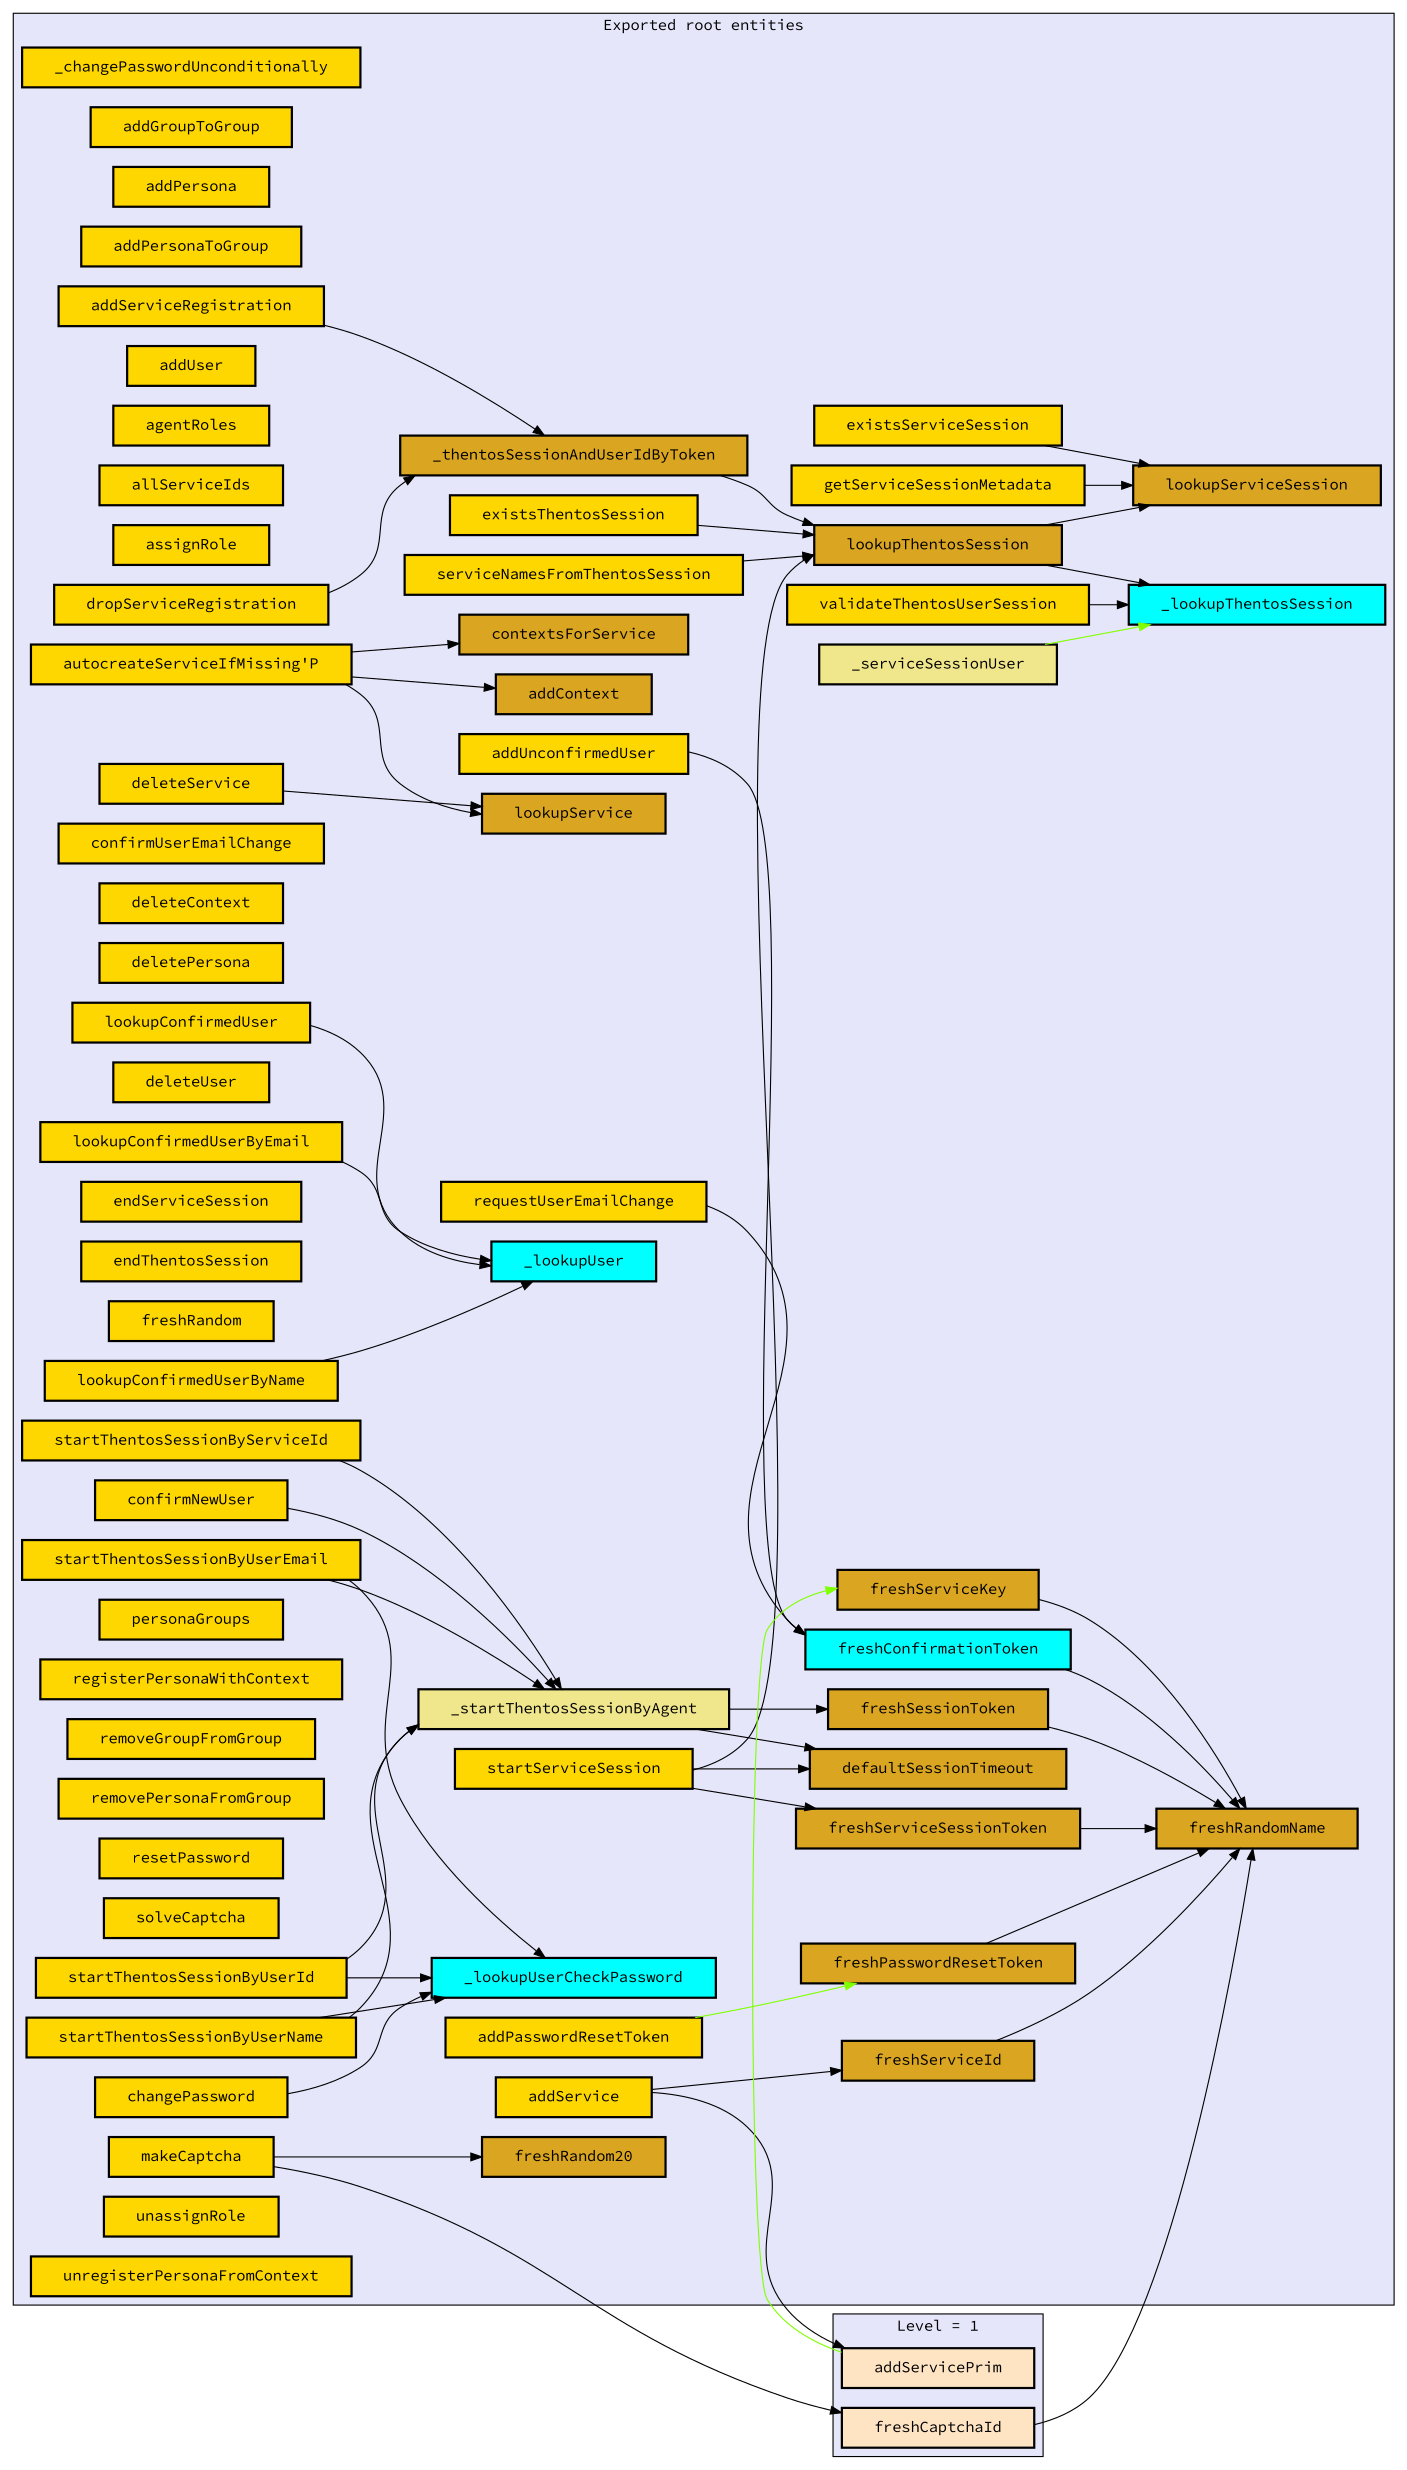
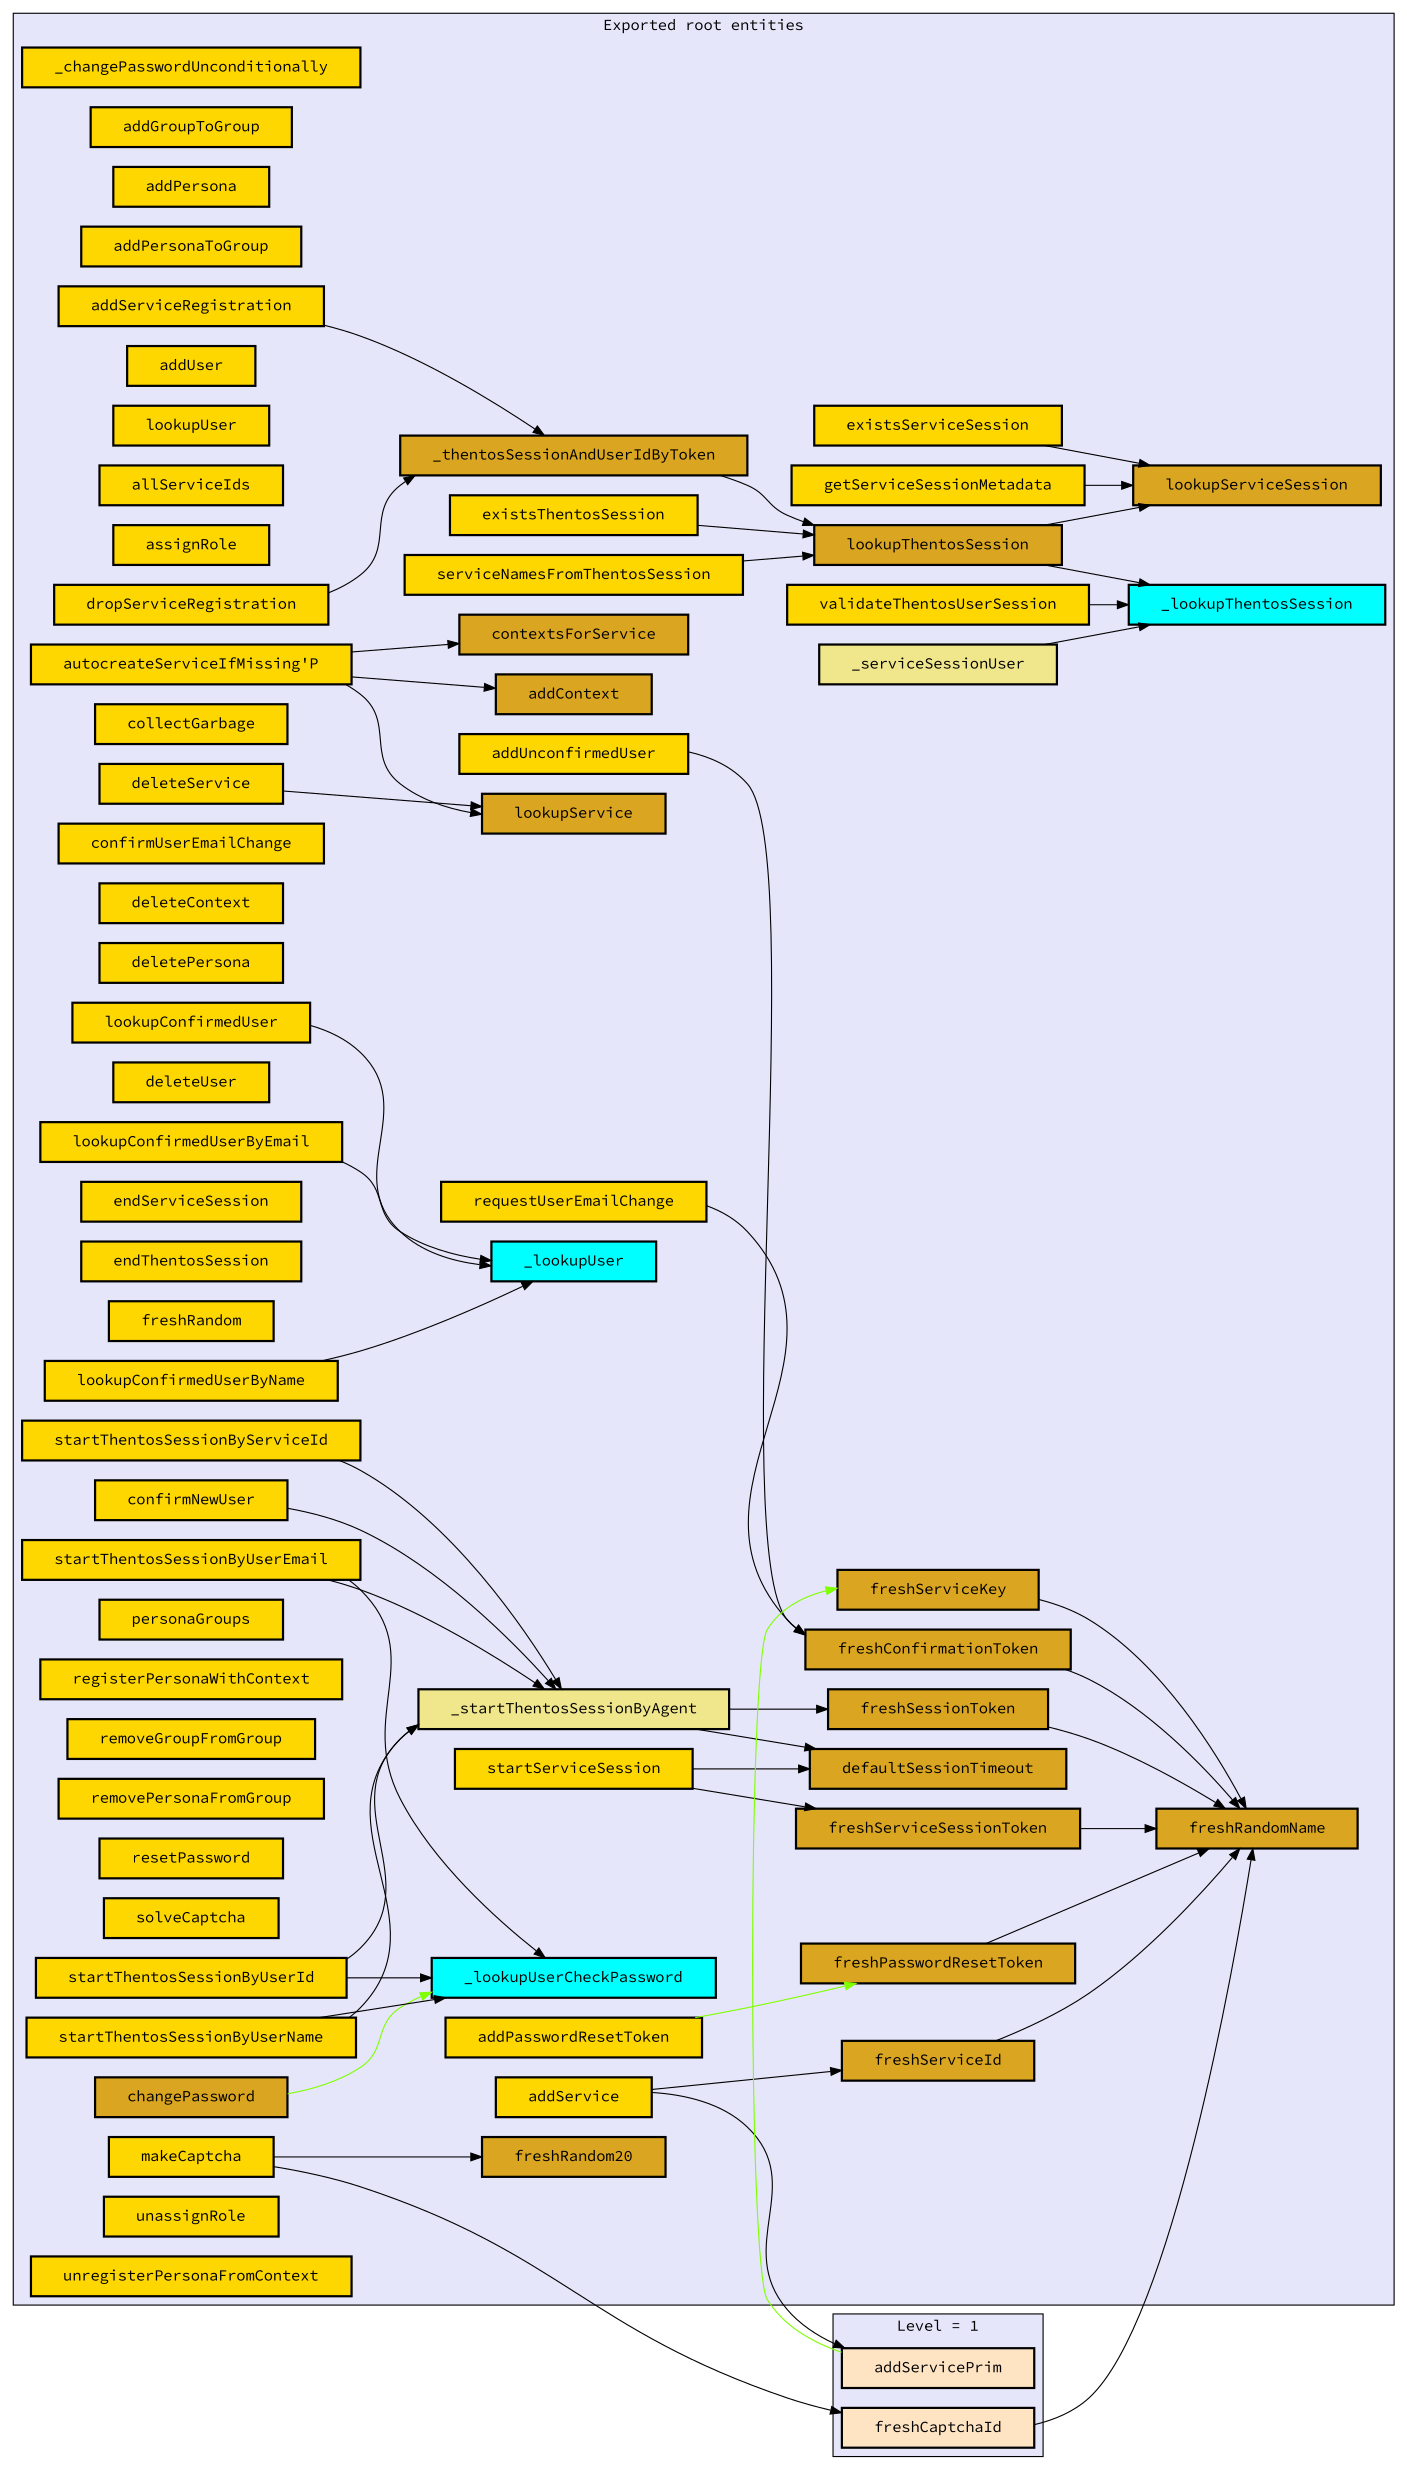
(191, 426) -> (191, 426)
(1092, 636) -> (1092, 636)
none -> (191, 724)
(773, 1303) -> none
(938, 1649) -> (938, 1649)
(368, 2061) -> (368, 2061)
(191, 2097) -> (191, 2097)
